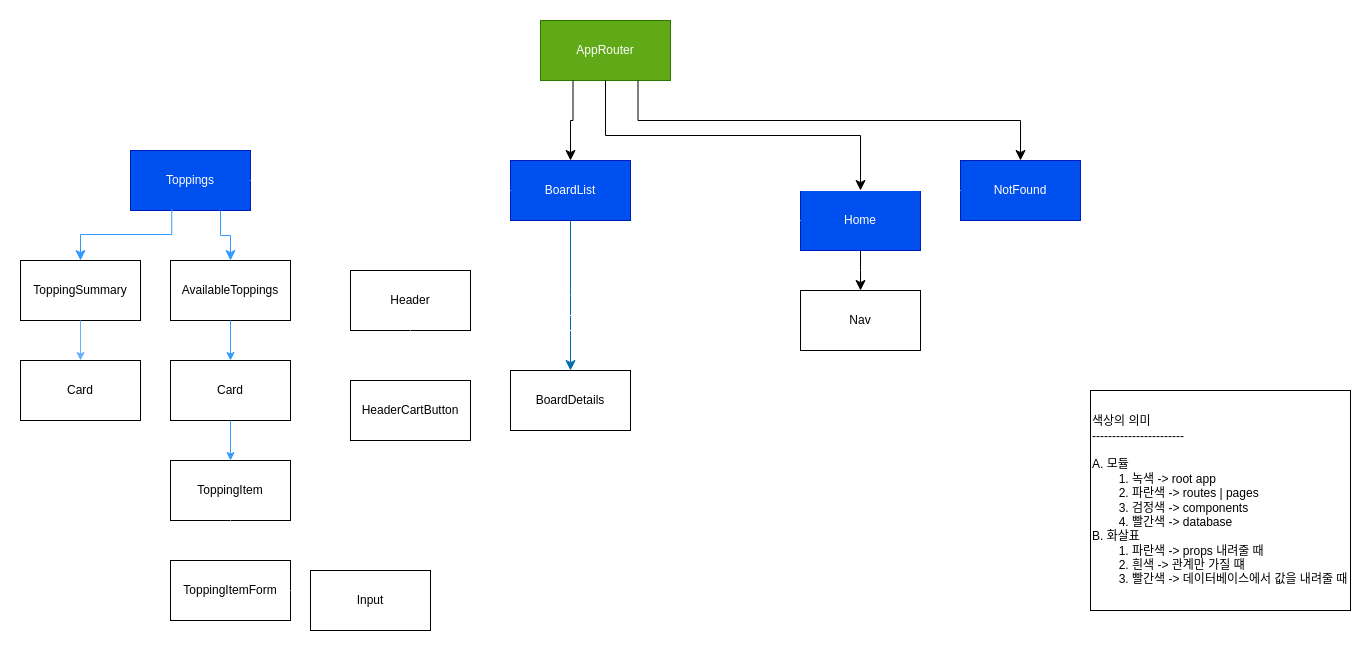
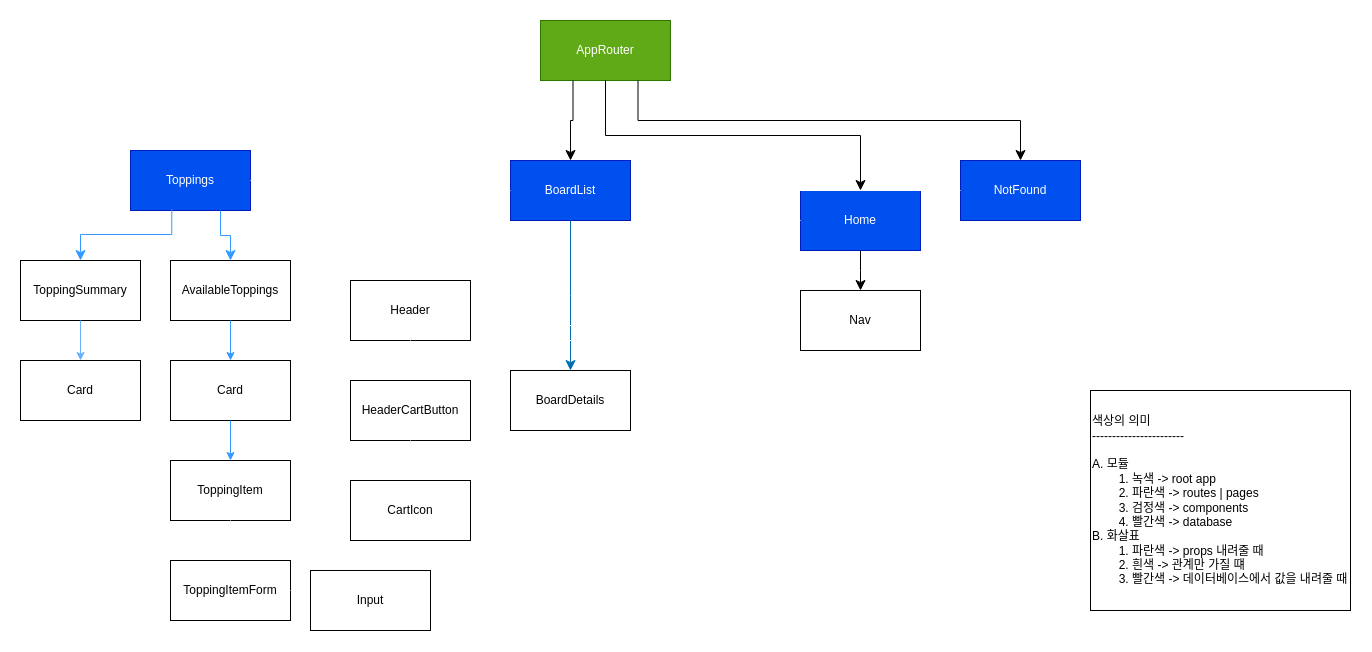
(411, 301) -> (411, 311)
none -> (411, 441)
none -> (411, 511)
